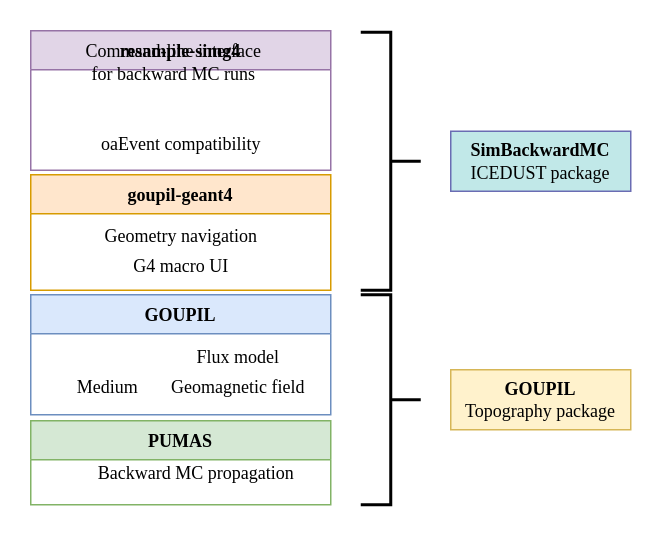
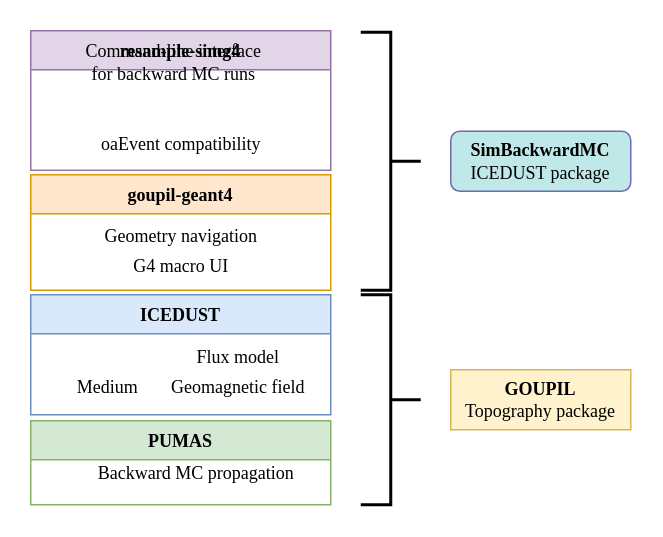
(541, 161) -> (541, 161)
(180, 315) -> (180, 315)
